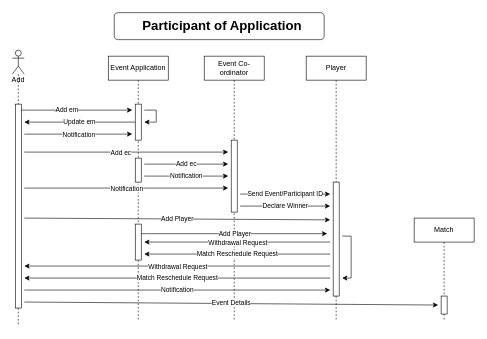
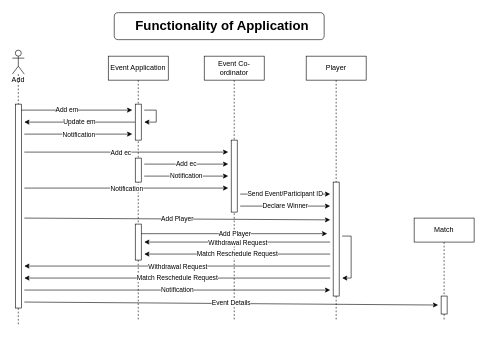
(222, 26) -> (222, 26)
